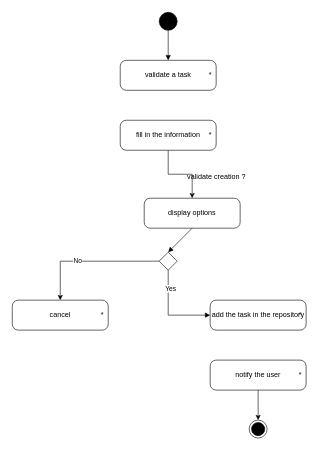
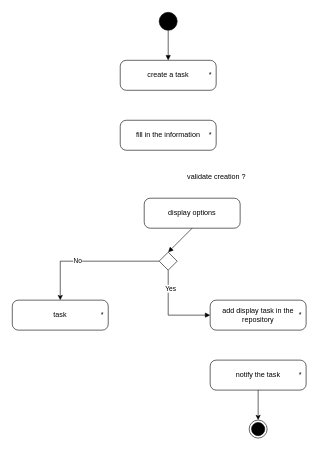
(168, 75) -> (168, 75)
(191, 174) -> none
(60, 315) -> (60, 315)
(258, 315) -> (258, 315)
(258, 375) -> (258, 375)
